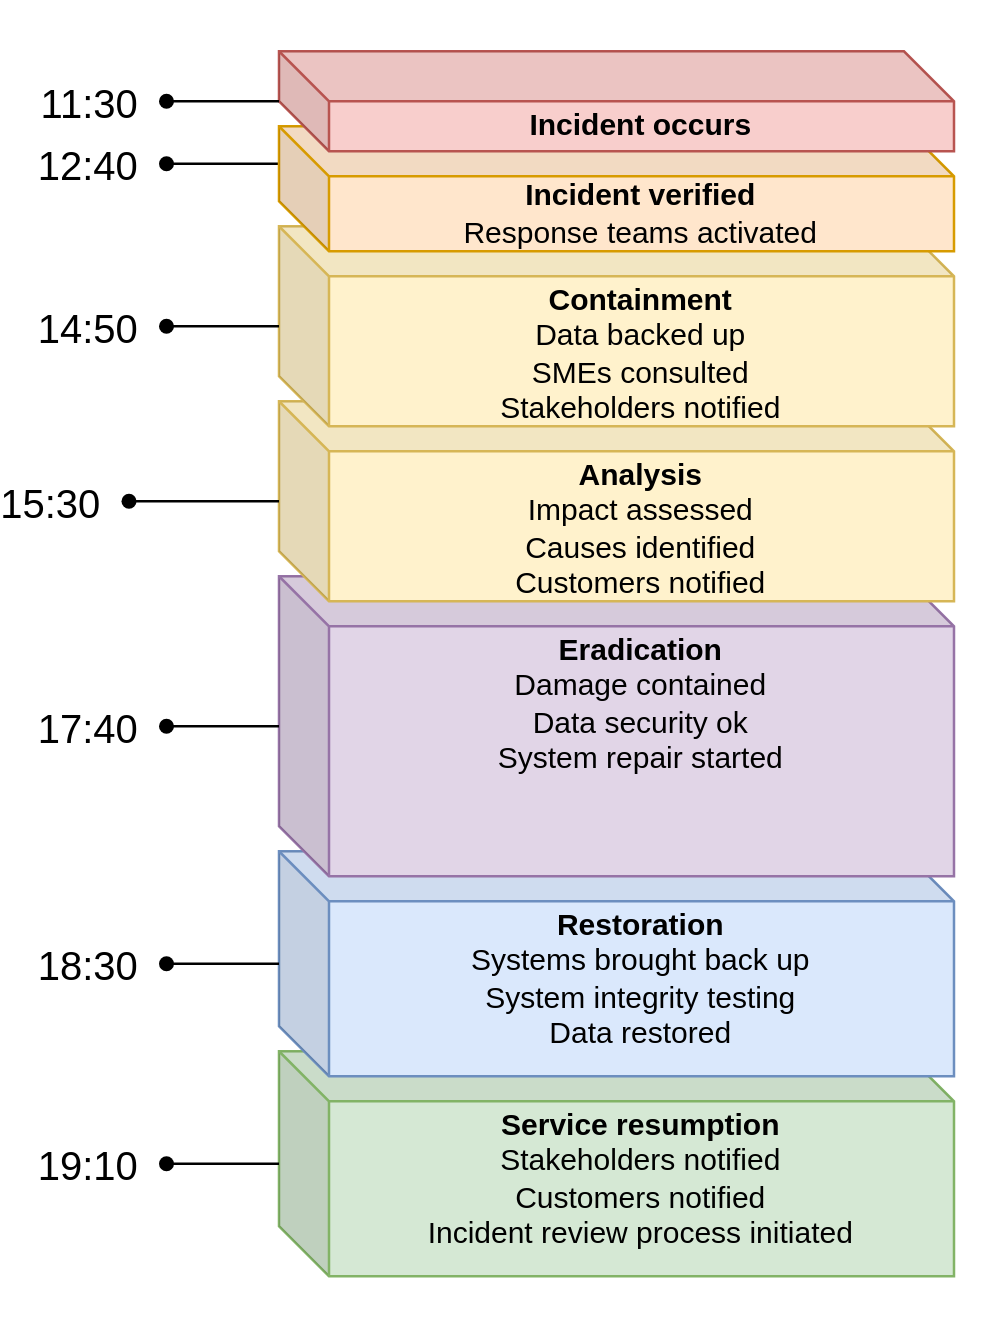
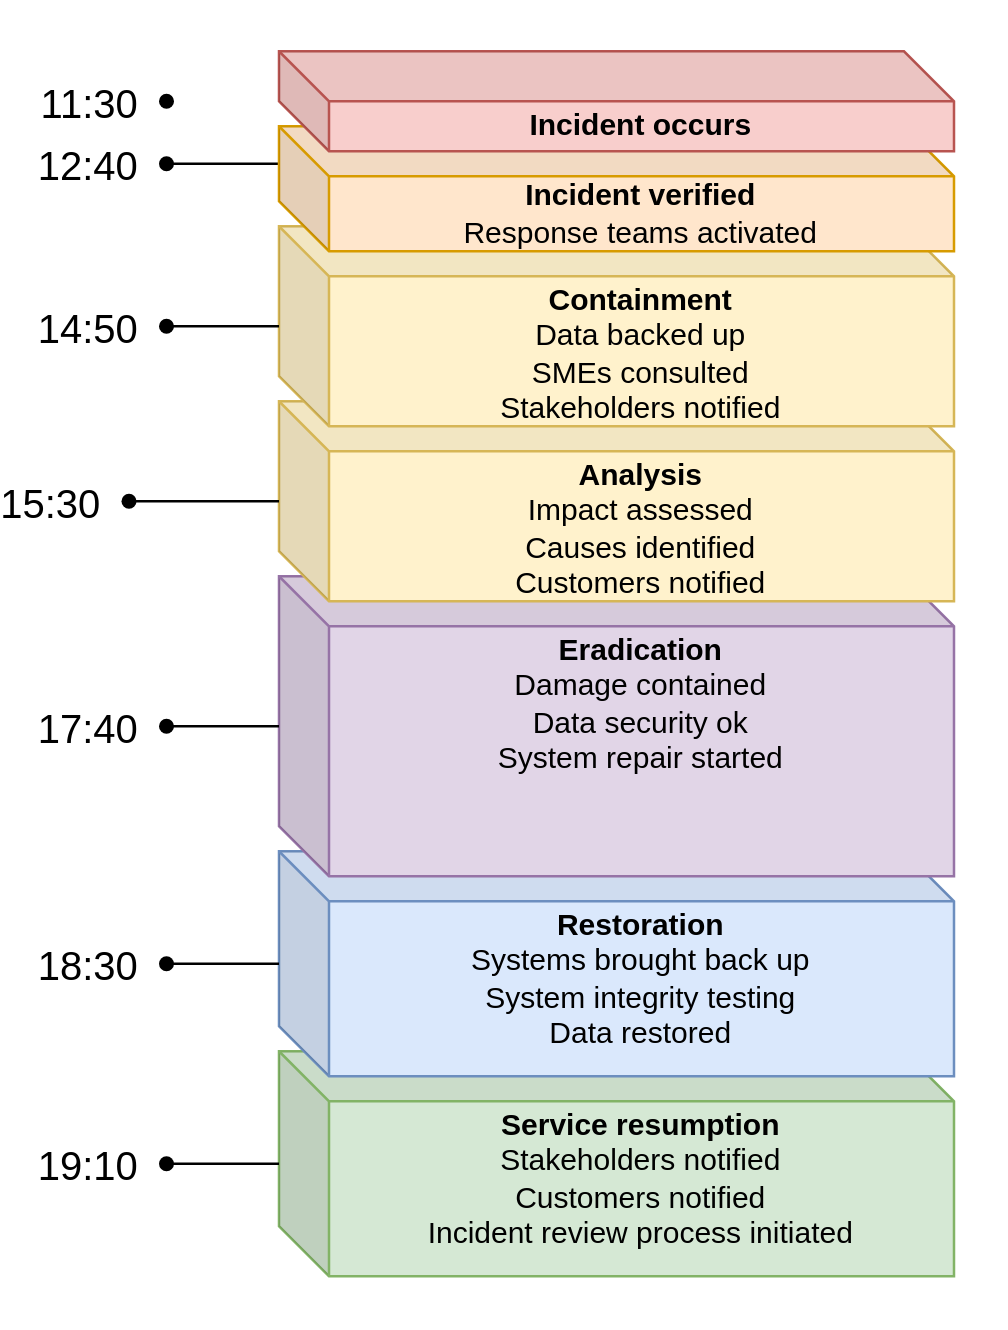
(262, 101) -> none
